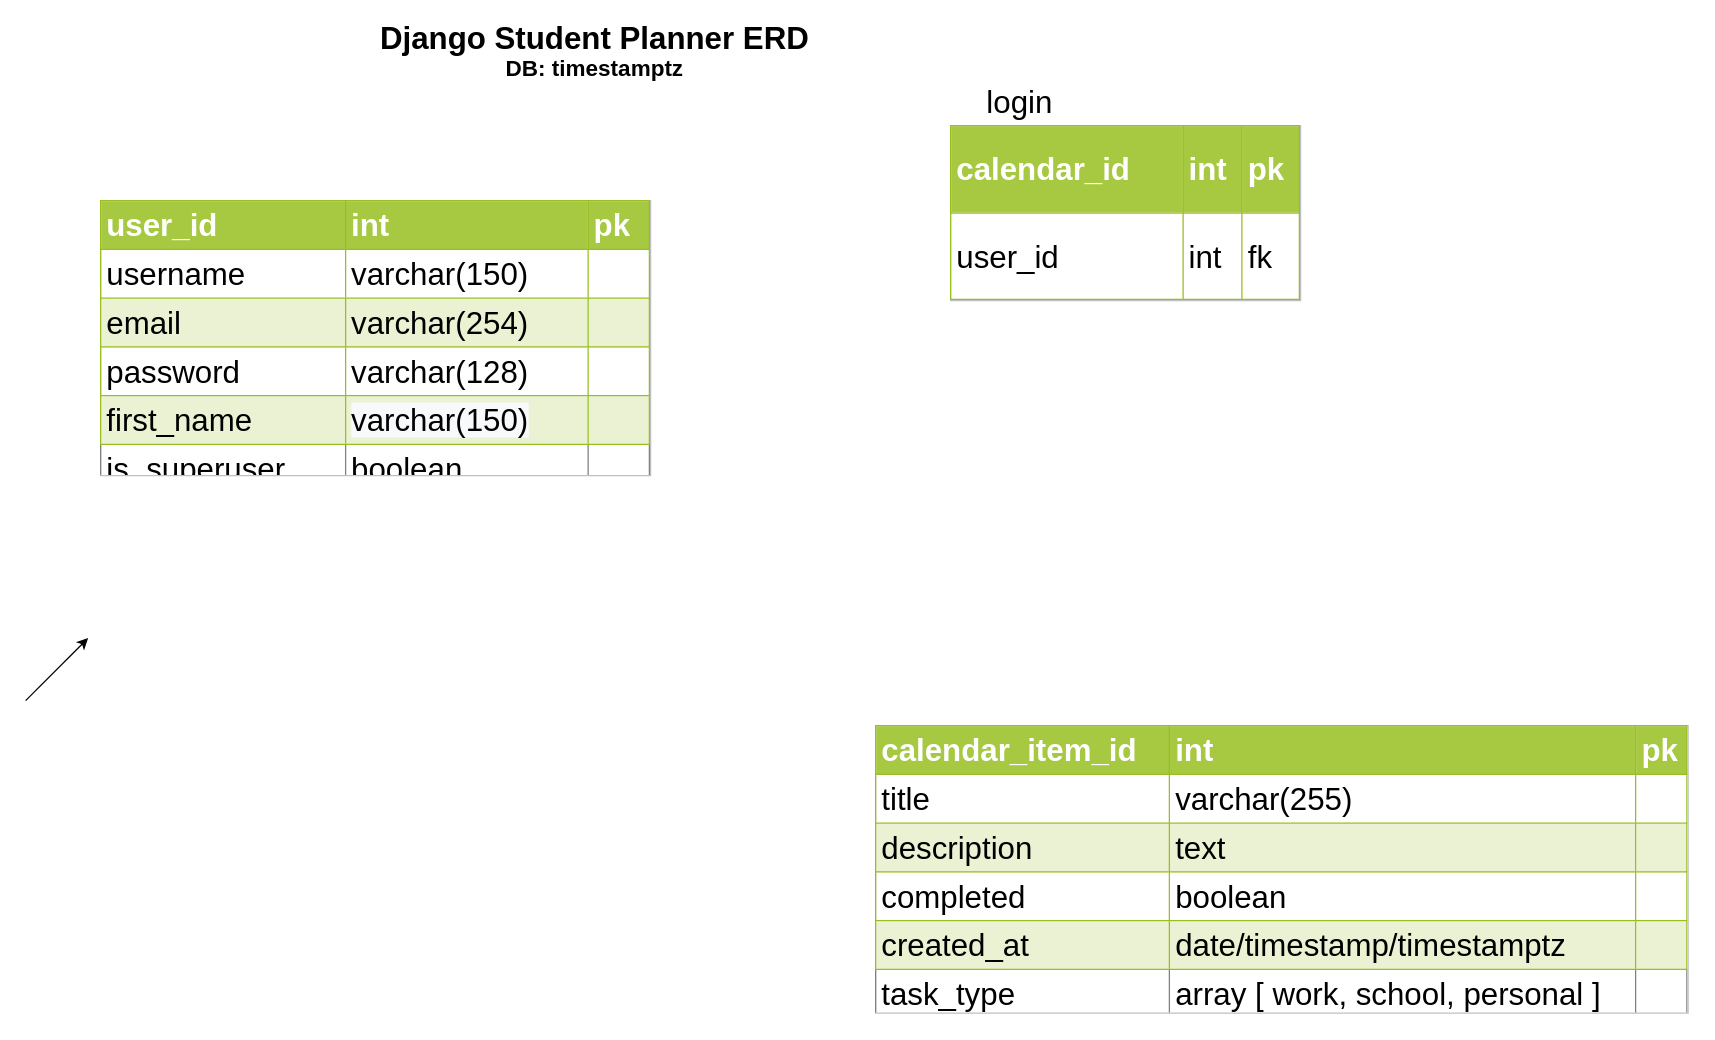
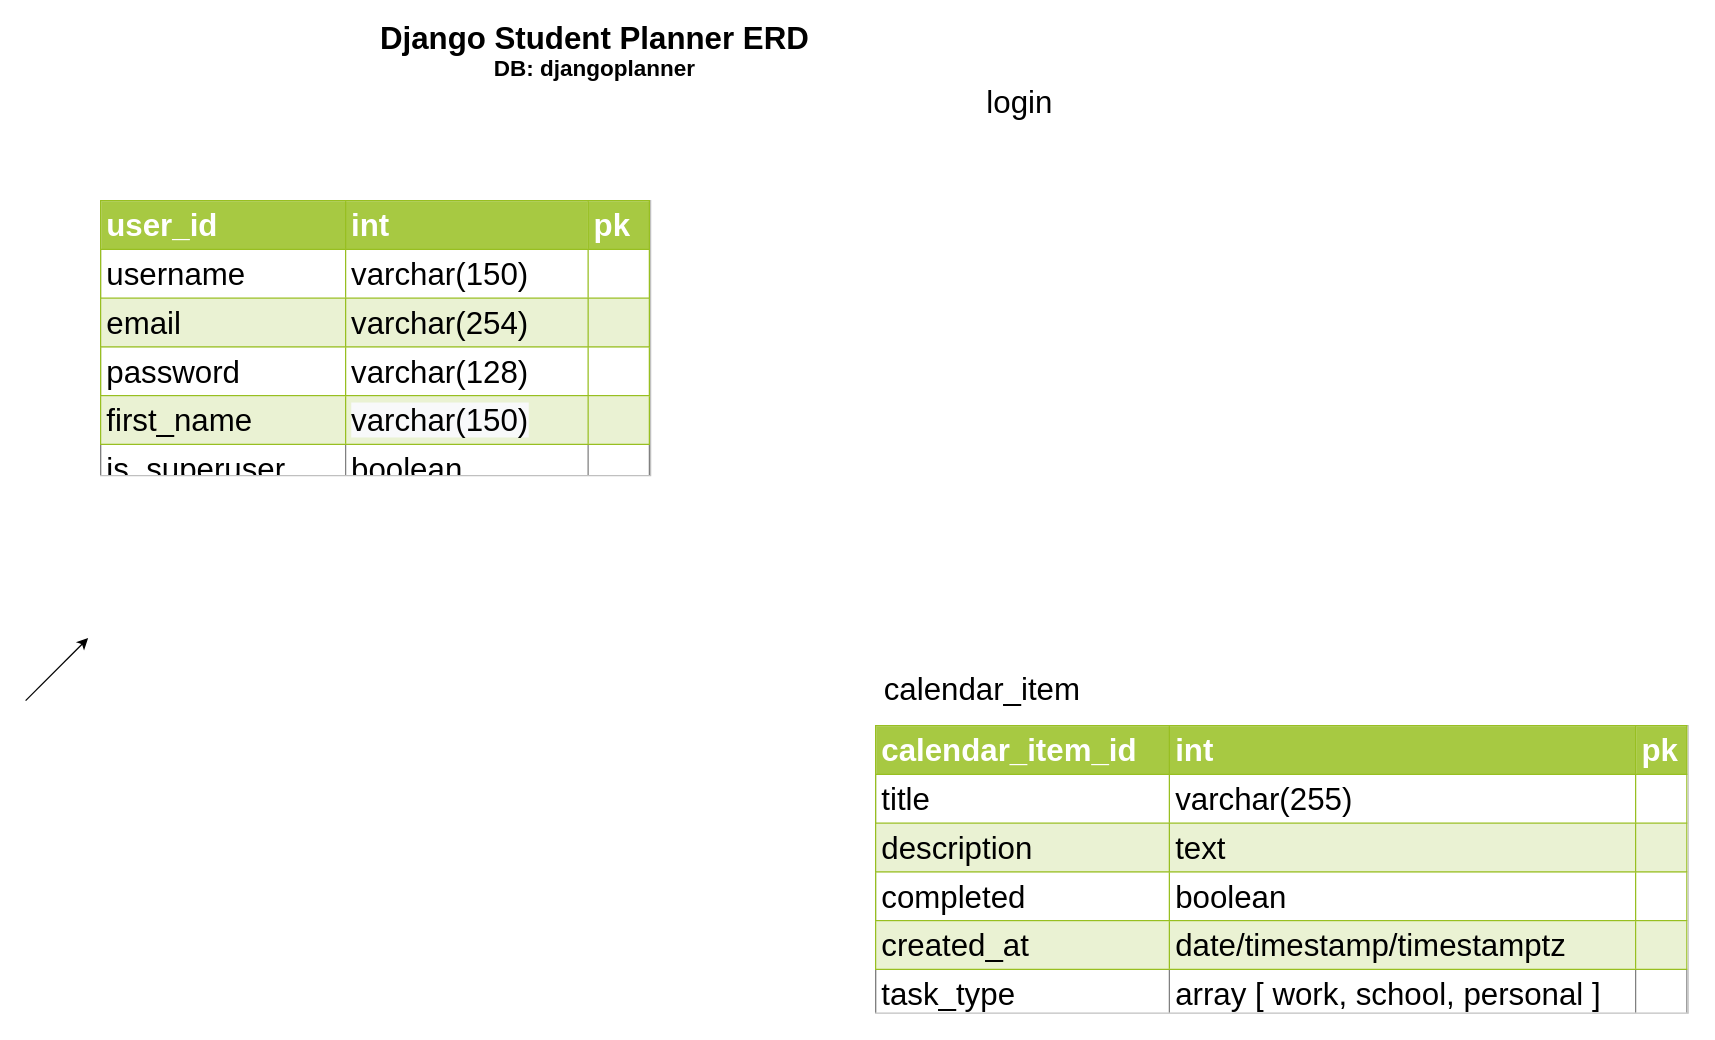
(595, 51) -> (595, 51)
(1126, 213) -> none
none -> (982, 688)
